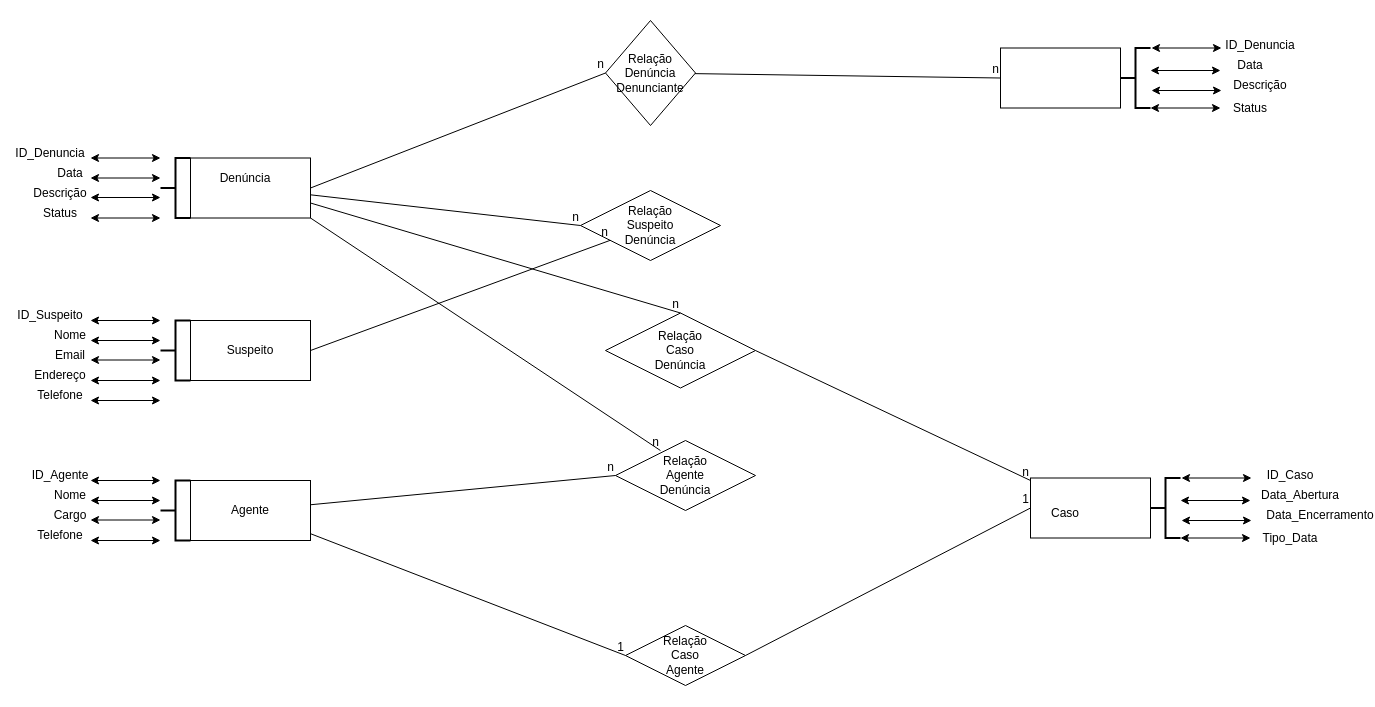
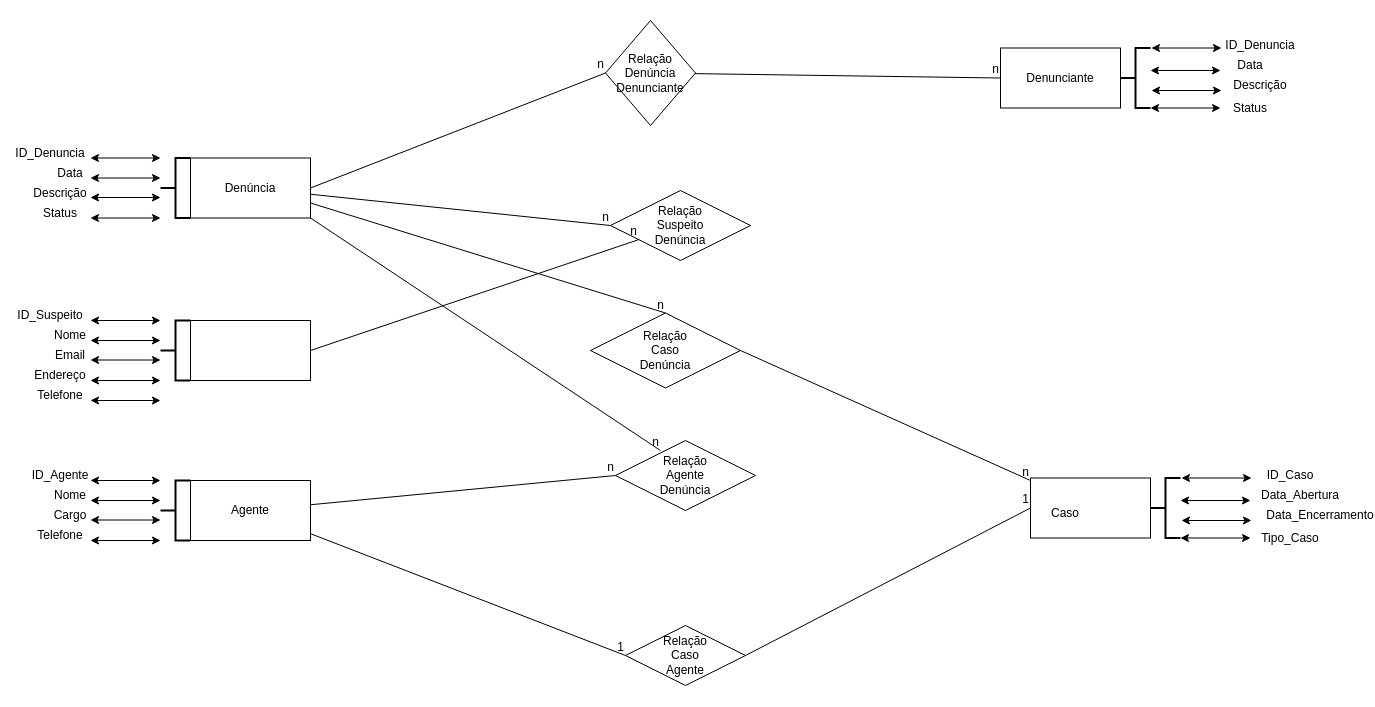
none -> (1061, 78)
(246, 178) -> (251, 188)
(651, 226) -> (681, 226)
(251, 351) -> none
(681, 351) -> (666, 351)
(1291, 539) -> (1291, 539)
